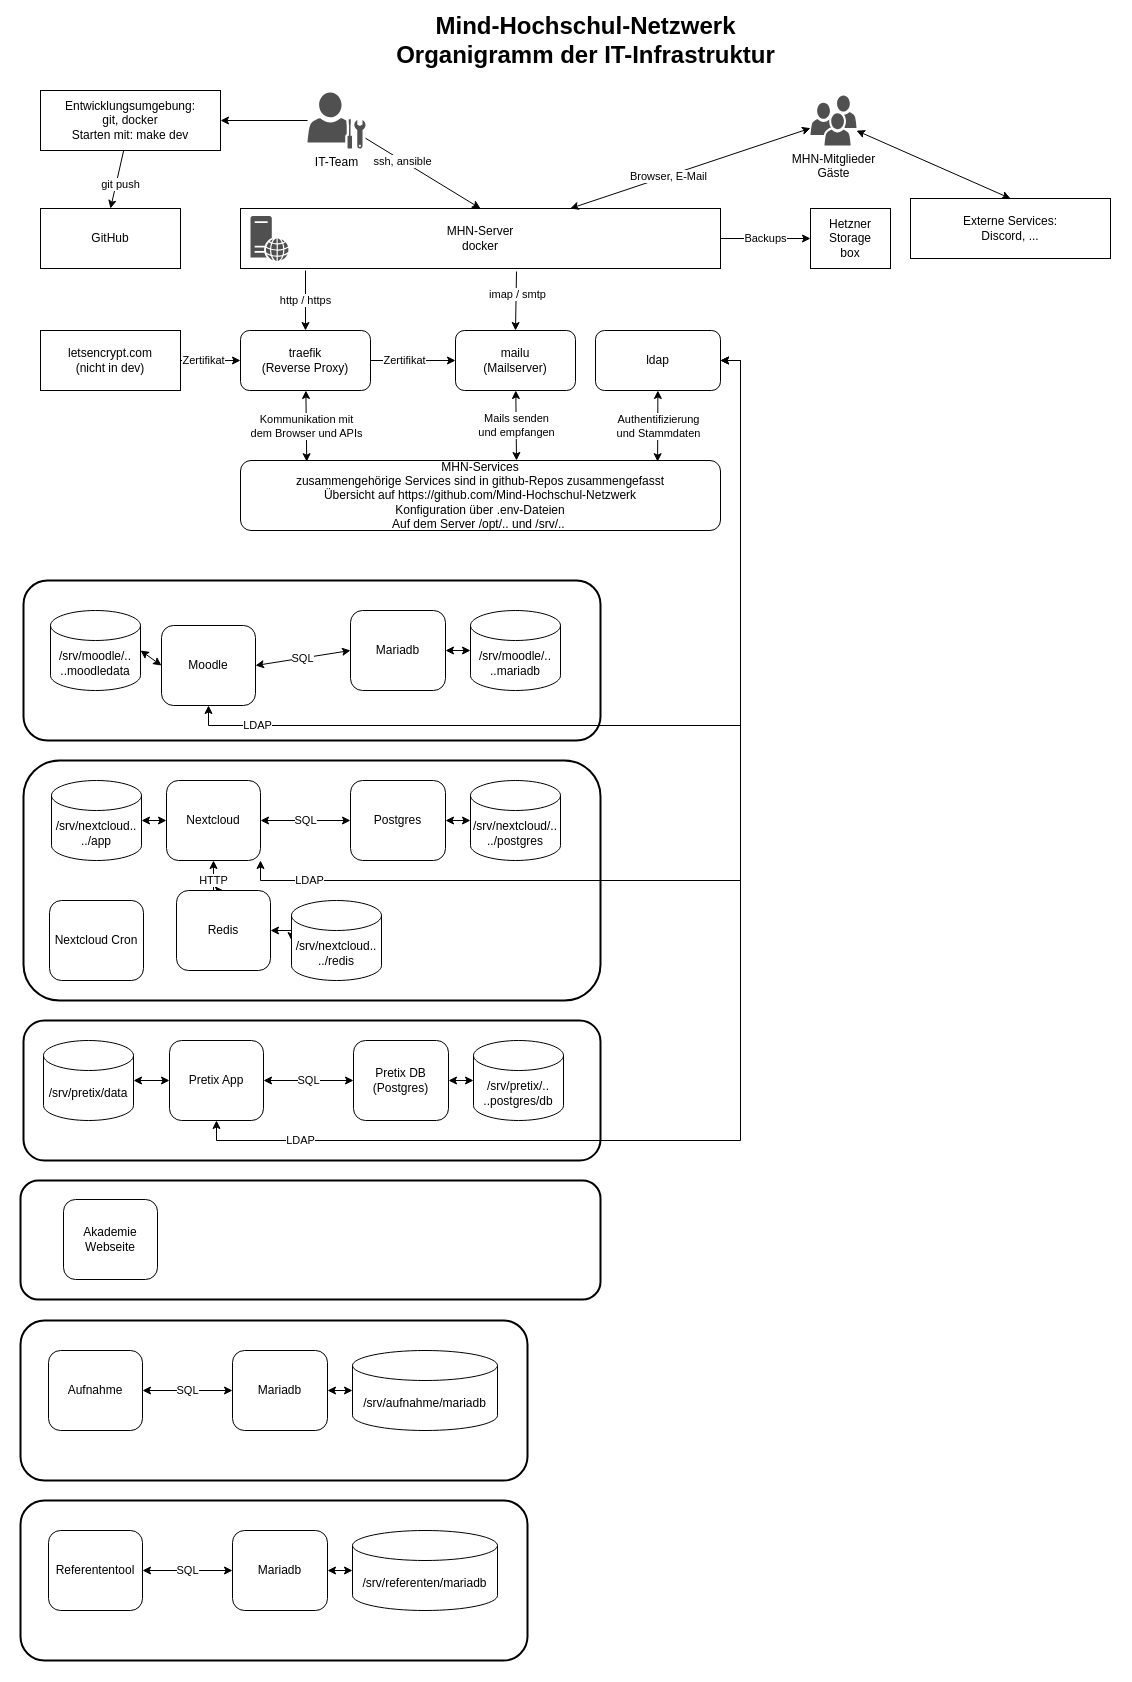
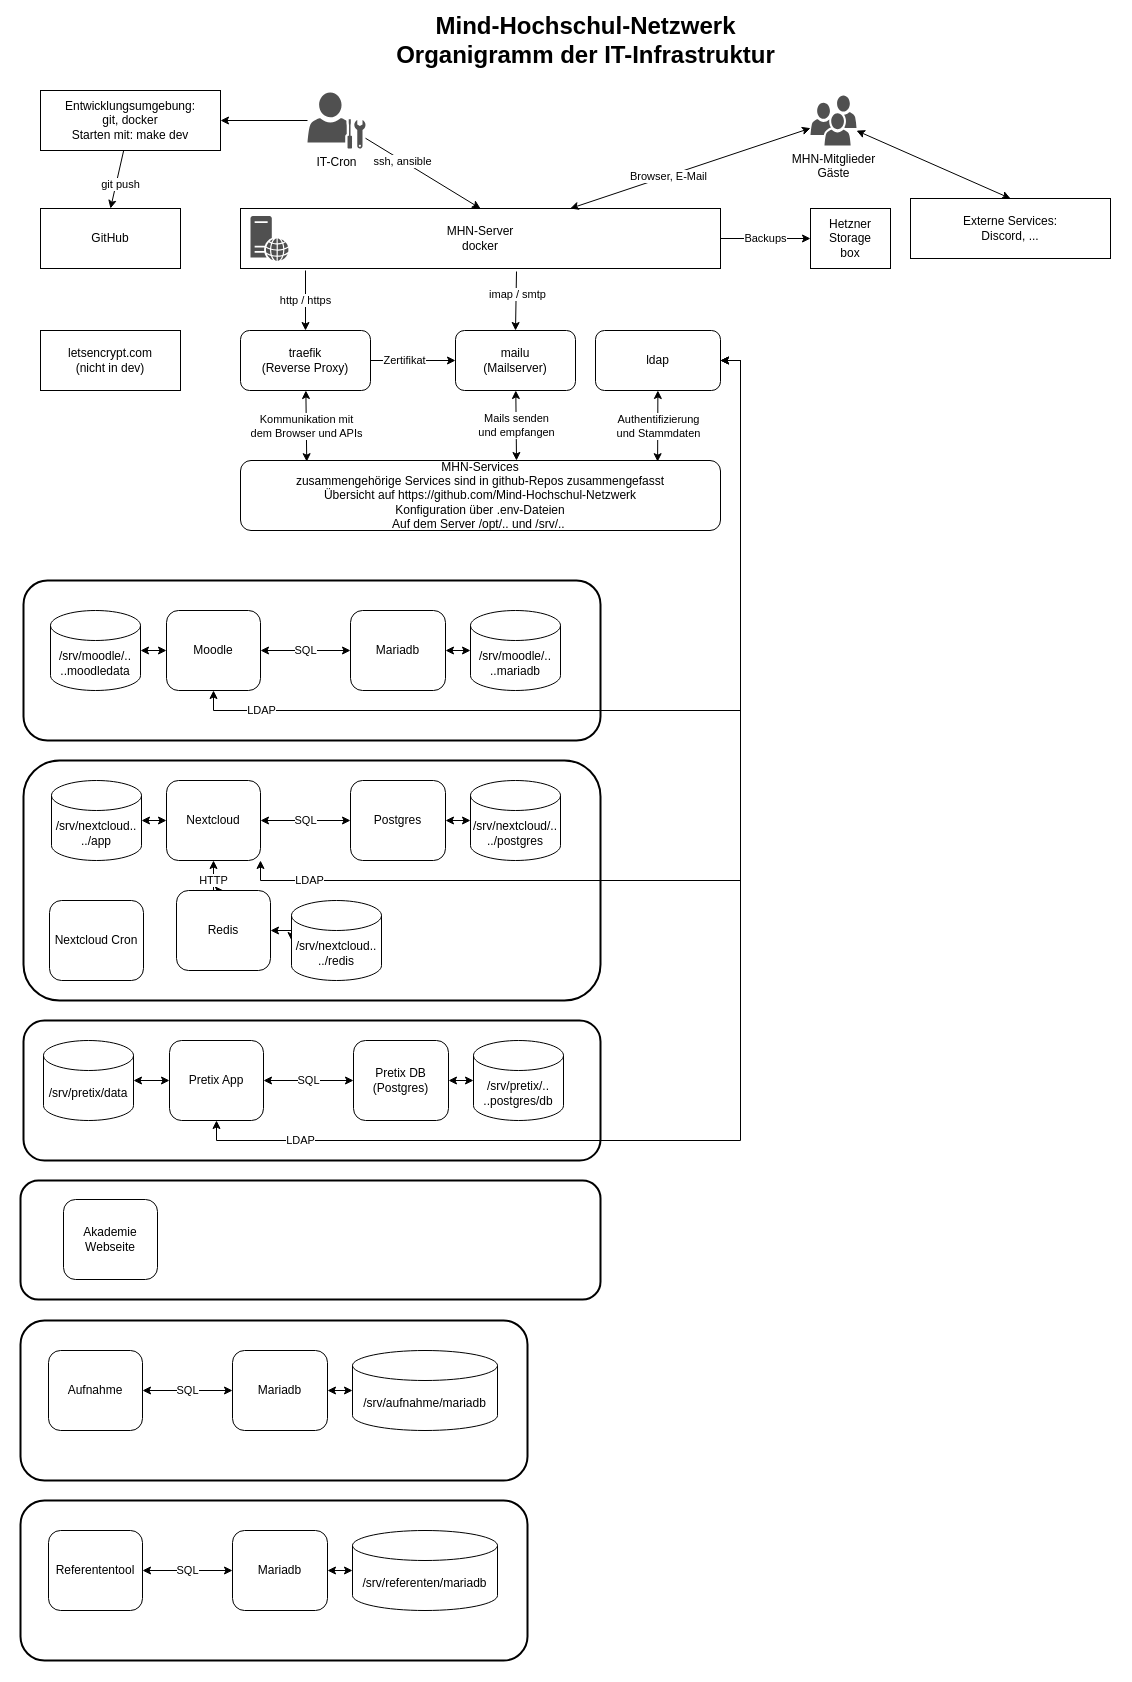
(337, 163) -> (337, 163)
(207, 361) -> none
(209, 666) -> (214, 651)
